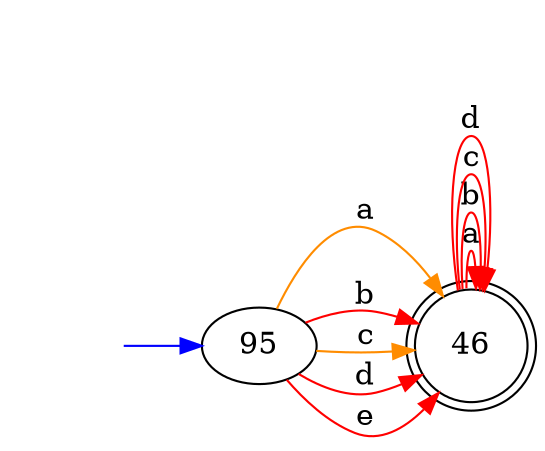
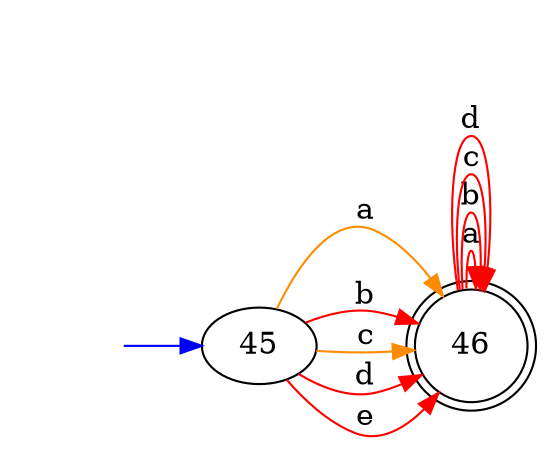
(259, 346) -> (259, 346)
